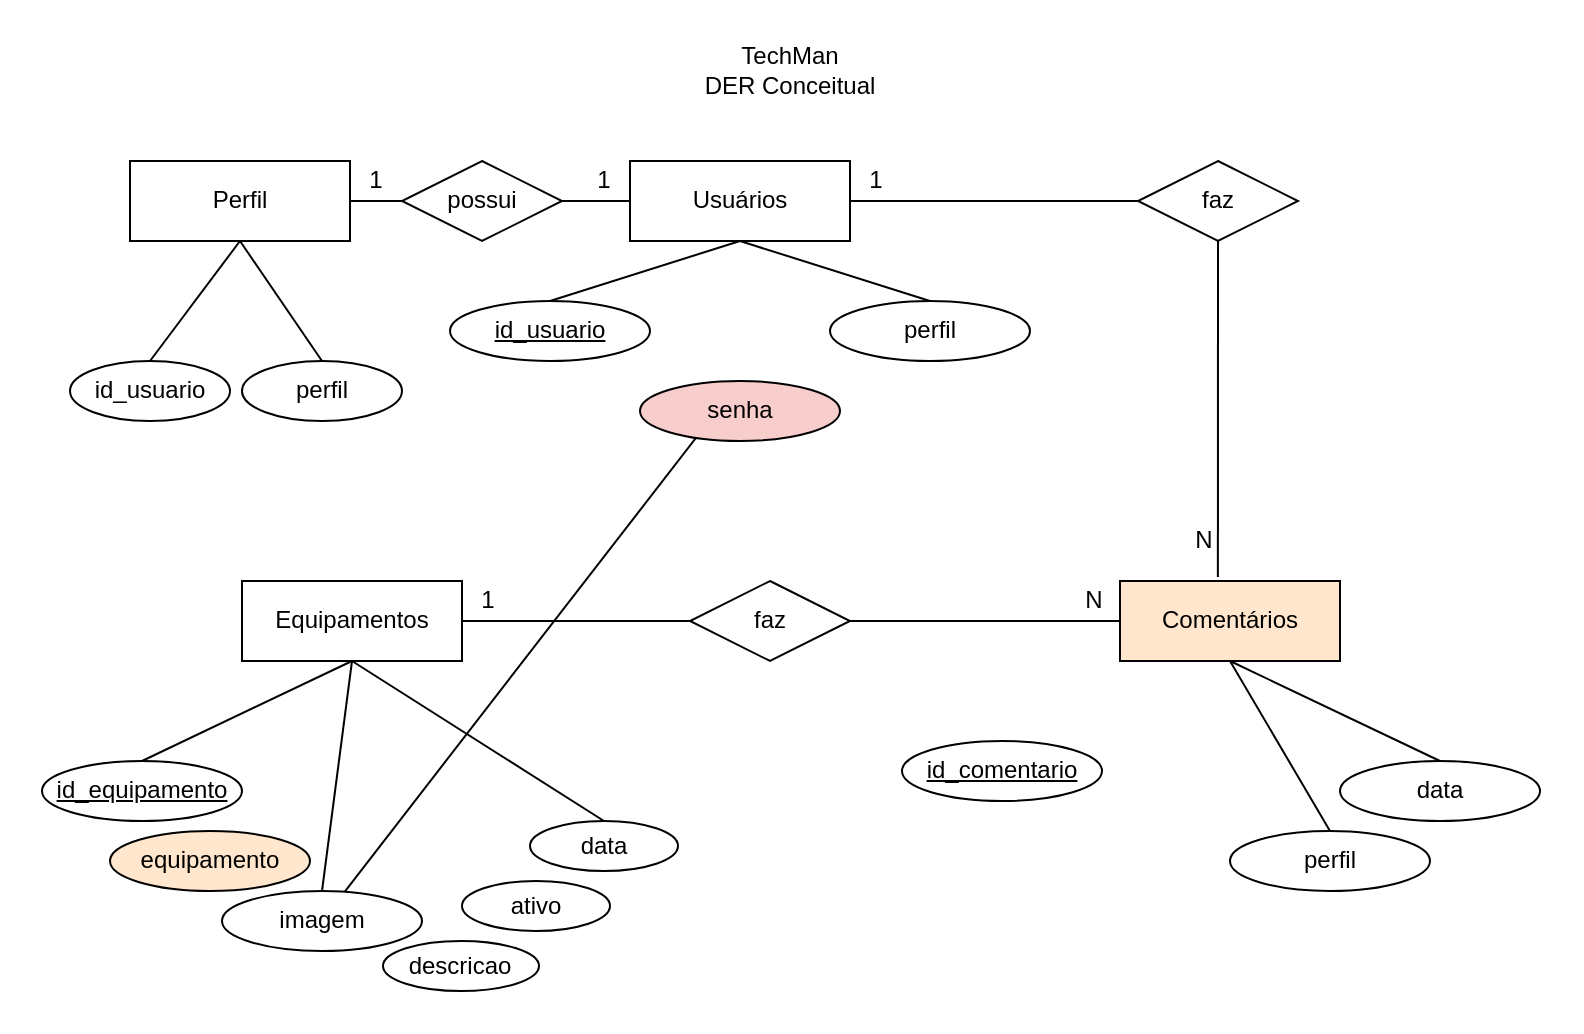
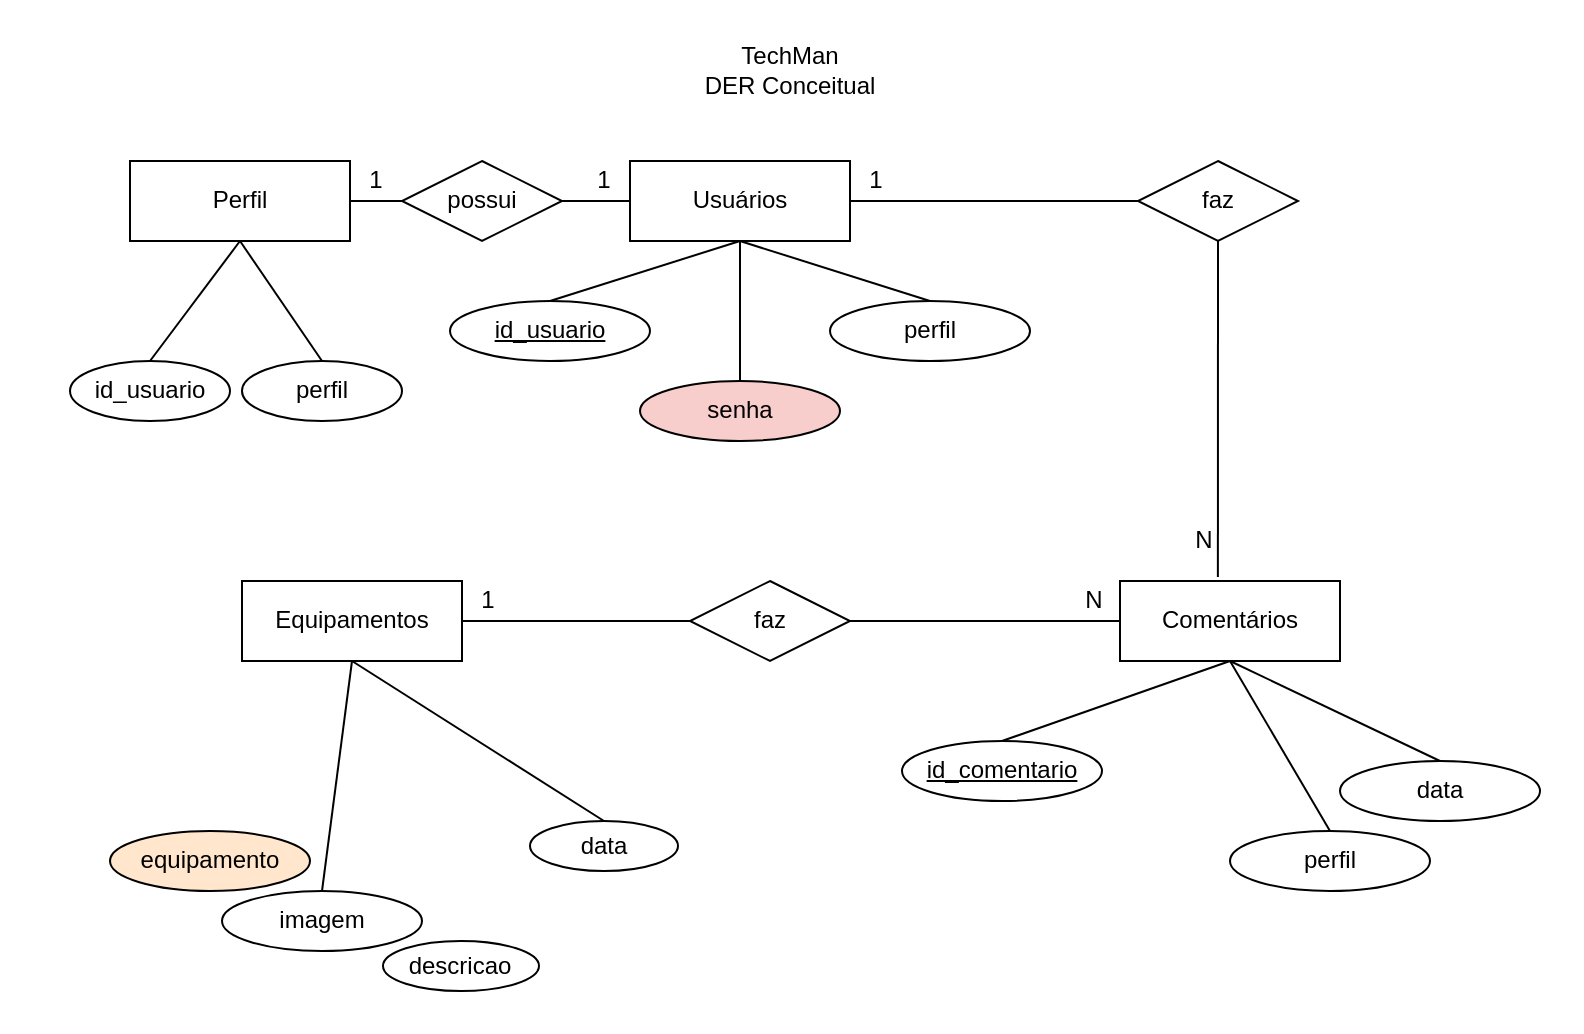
(1230, 621) -> (1230, 621)
none -> (1115, 701)
(245, 712) -> none
(448, 758) -> (740, 313)
(142, 791) -> none
(536, 906) -> none
